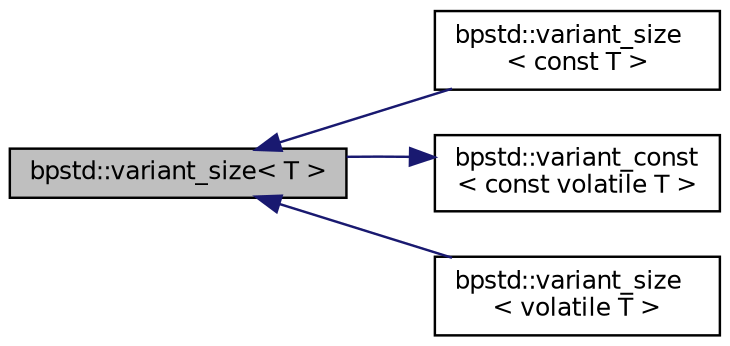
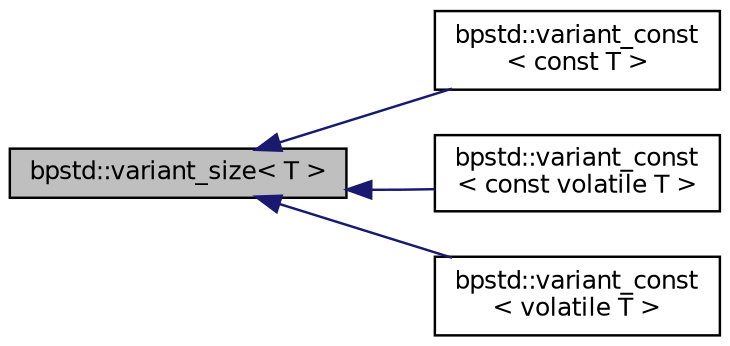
(577, 50) -> (577, 50)
(378, 157) -> (403, 190)
(577, 296) -> (577, 296)
